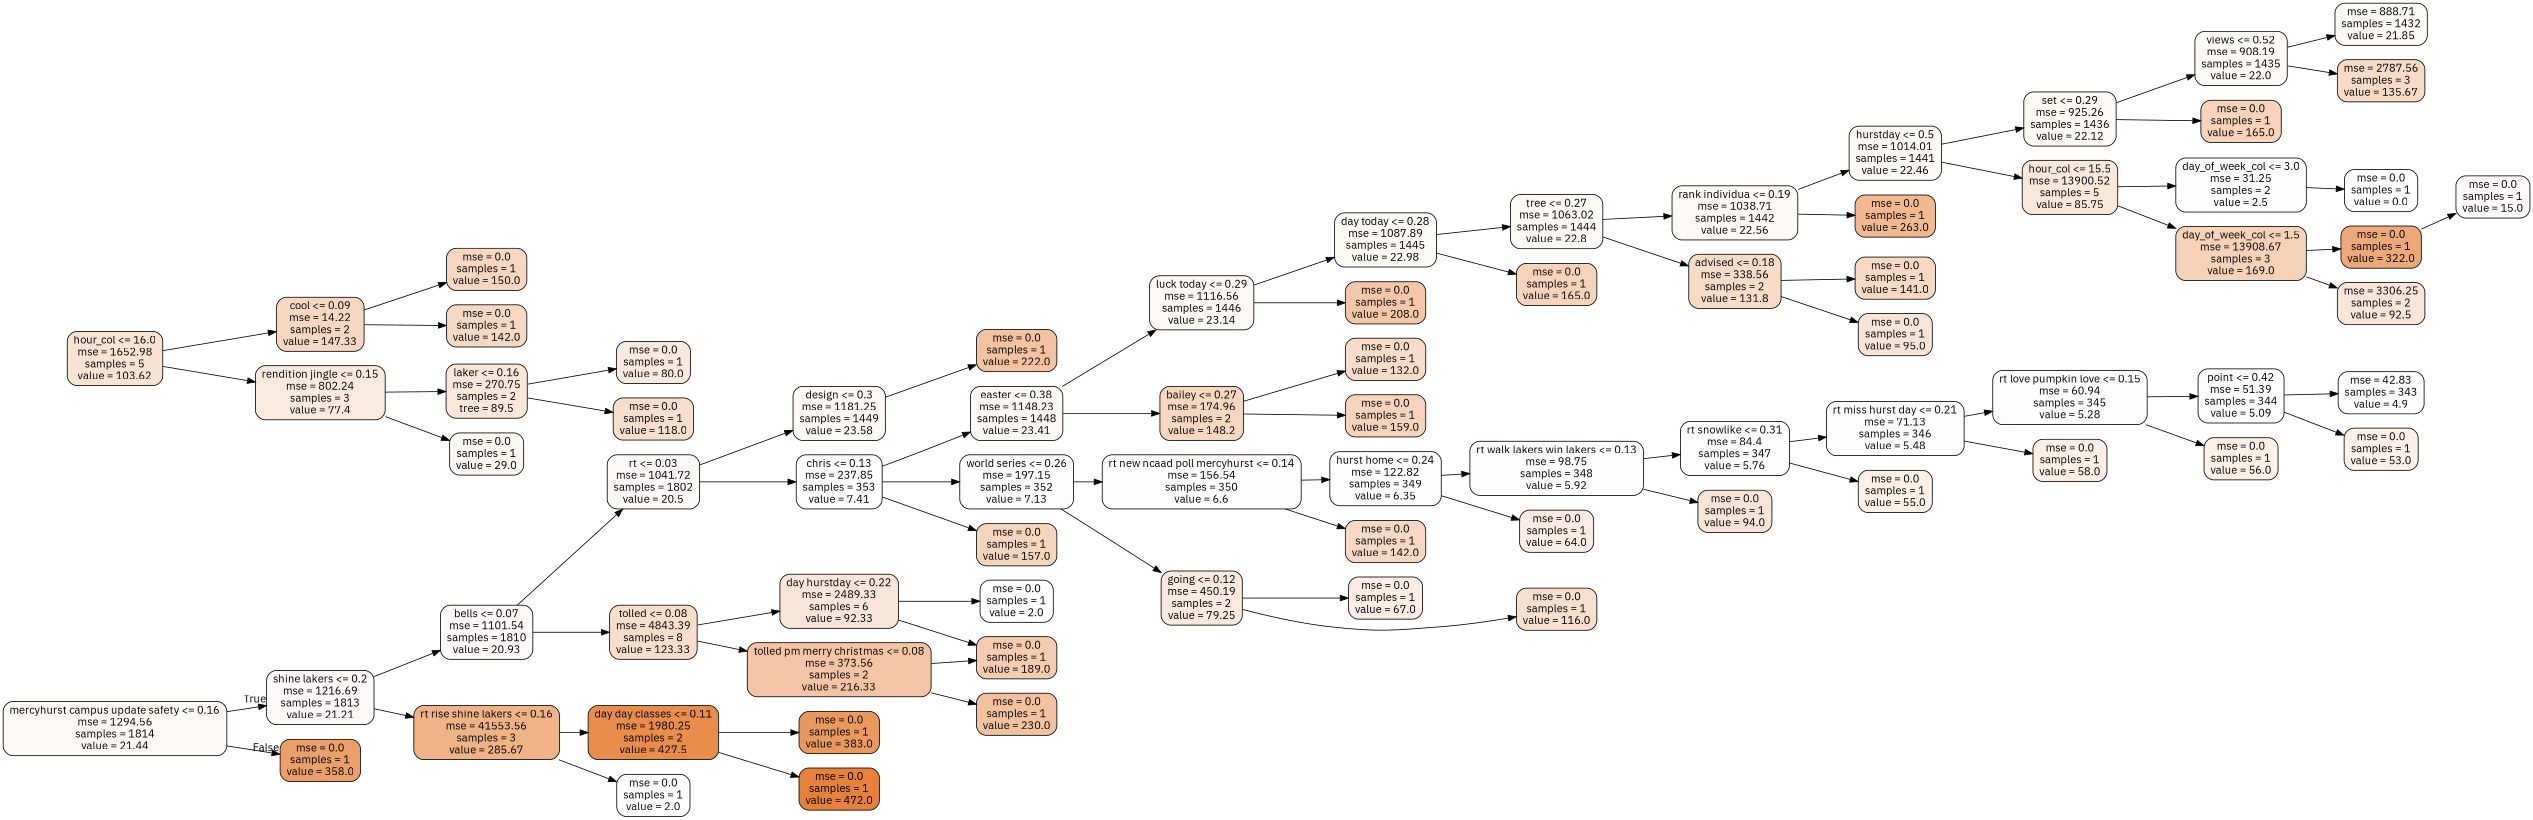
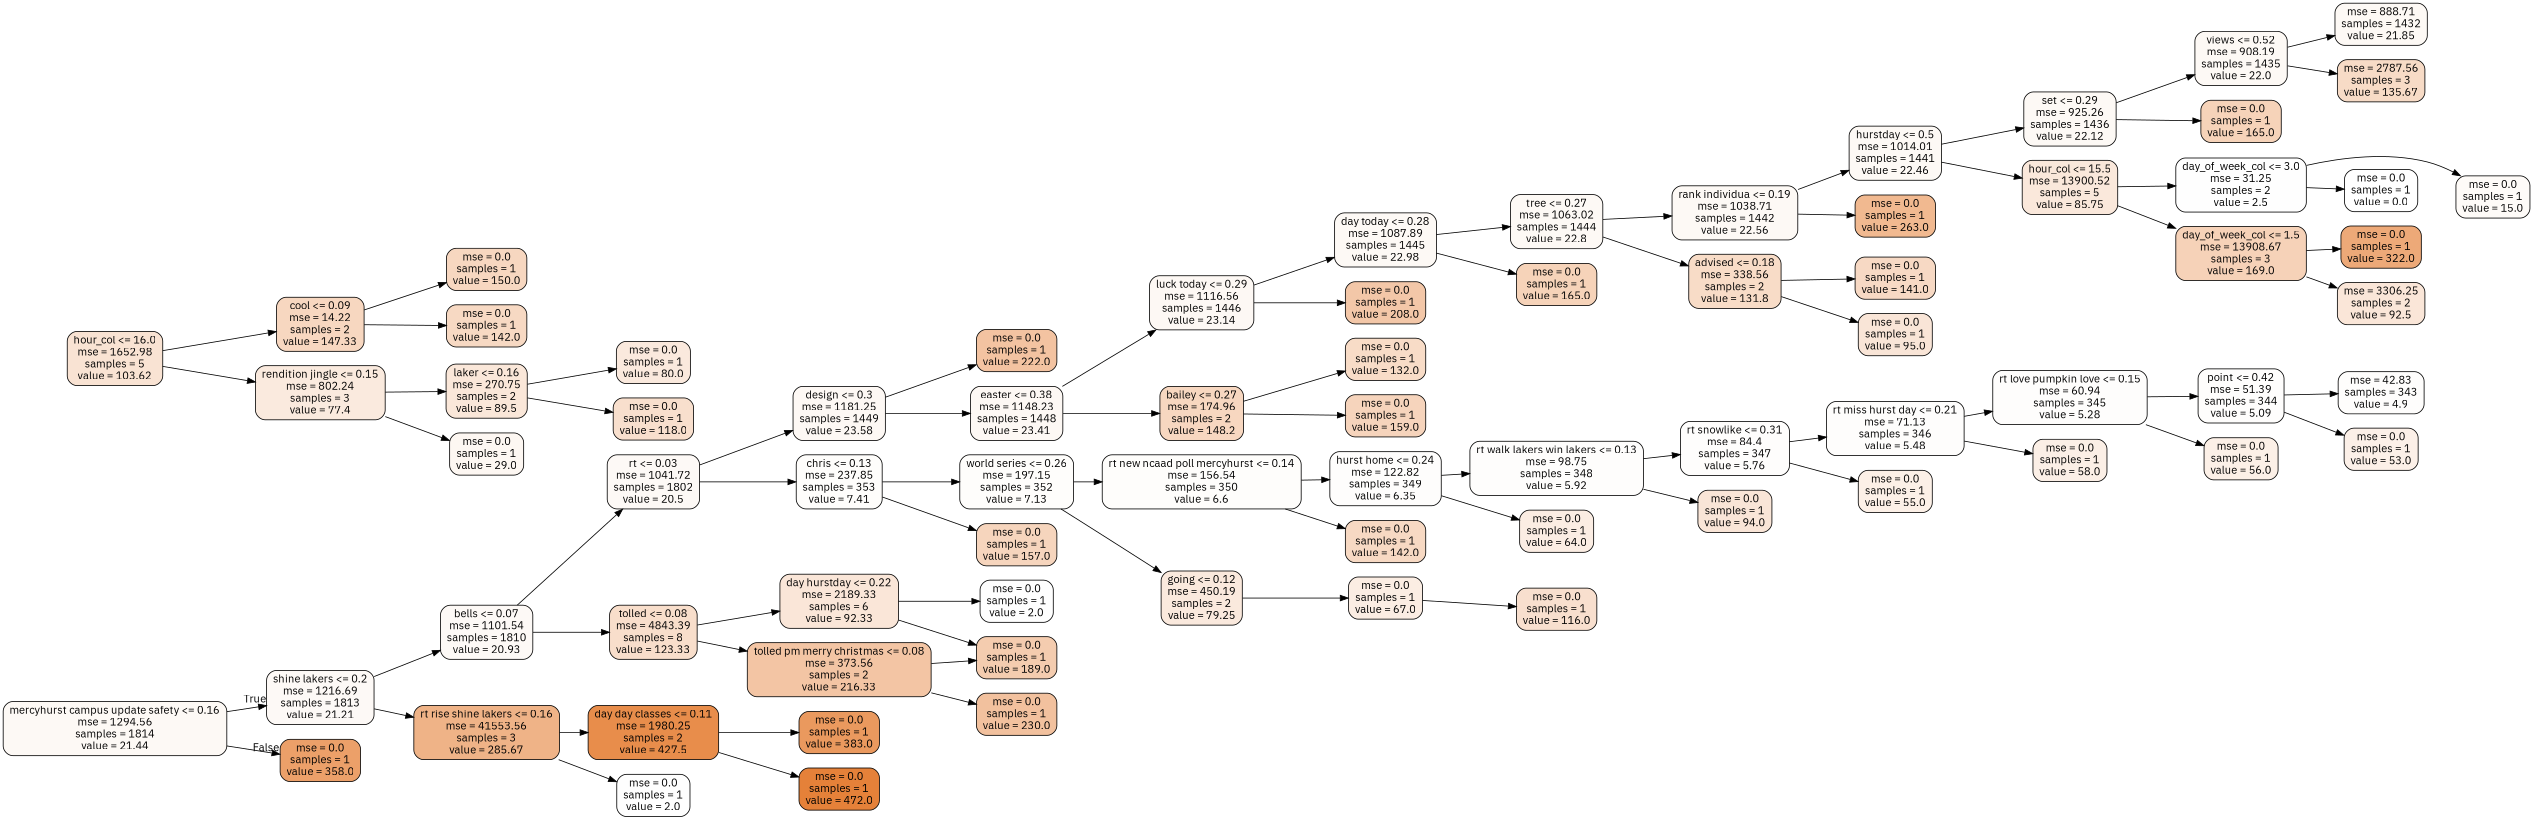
(2435, 223) -> (2381, 157)
(487, 391) -> (487, 391)
(923, 451) -> (924, 413)
(839, 601) -> (839, 601)
(1375, 630) -> (1465, 603)
